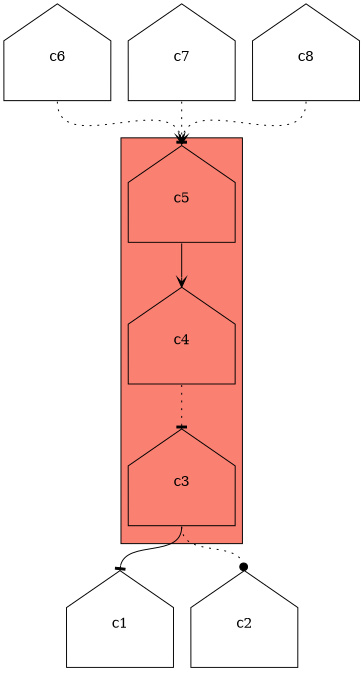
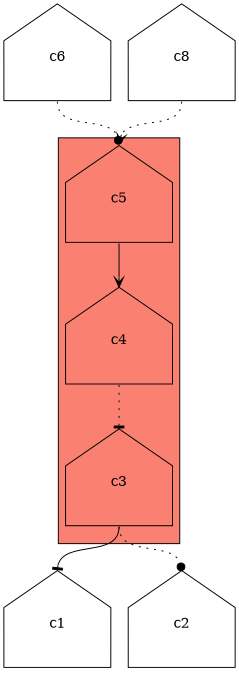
(182, 57) -> none
(115, 124) -> (84, 122)
